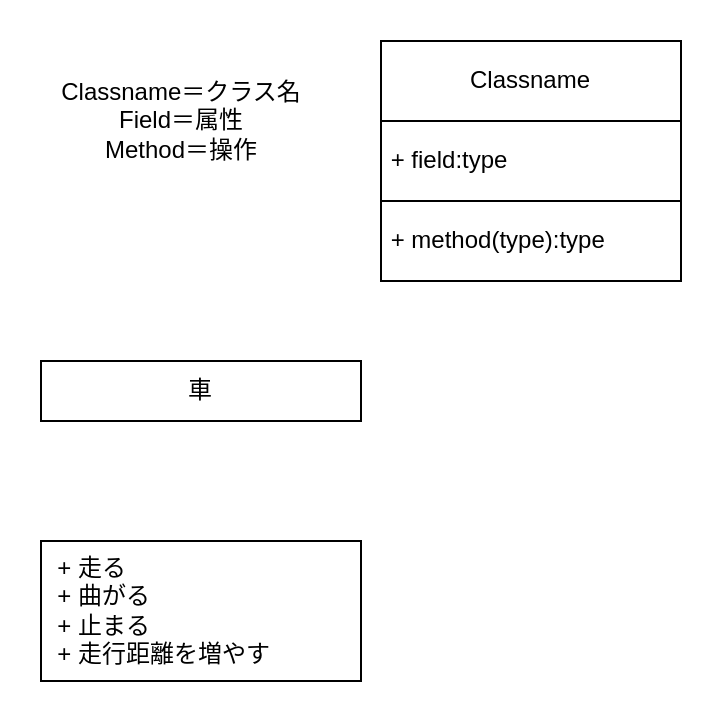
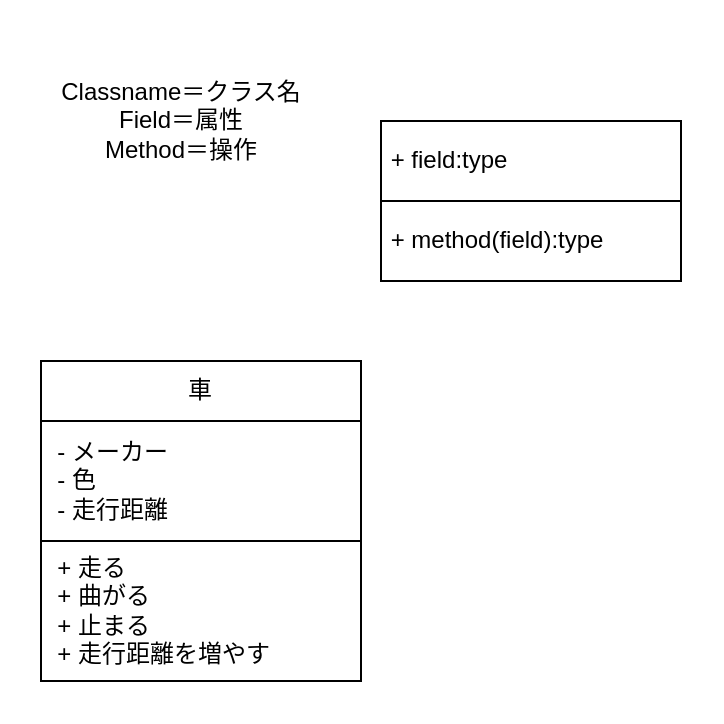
(531, 81) -> none
(506, 241) -> (507, 241)
none -> (201, 481)
